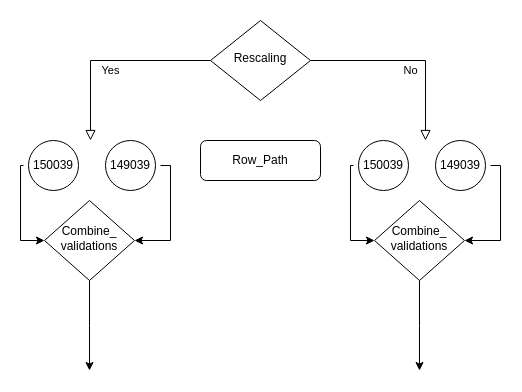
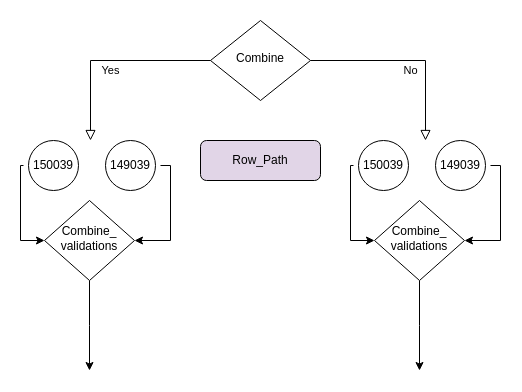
(261, 59) -> (261, 59)
(261, 161) -> (261, 161)
